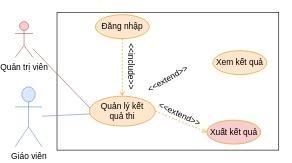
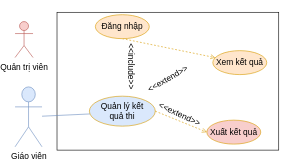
(122, 67) -> (167, 48)
(61, 79) -> none
(122, 111) -> (122, 111)
